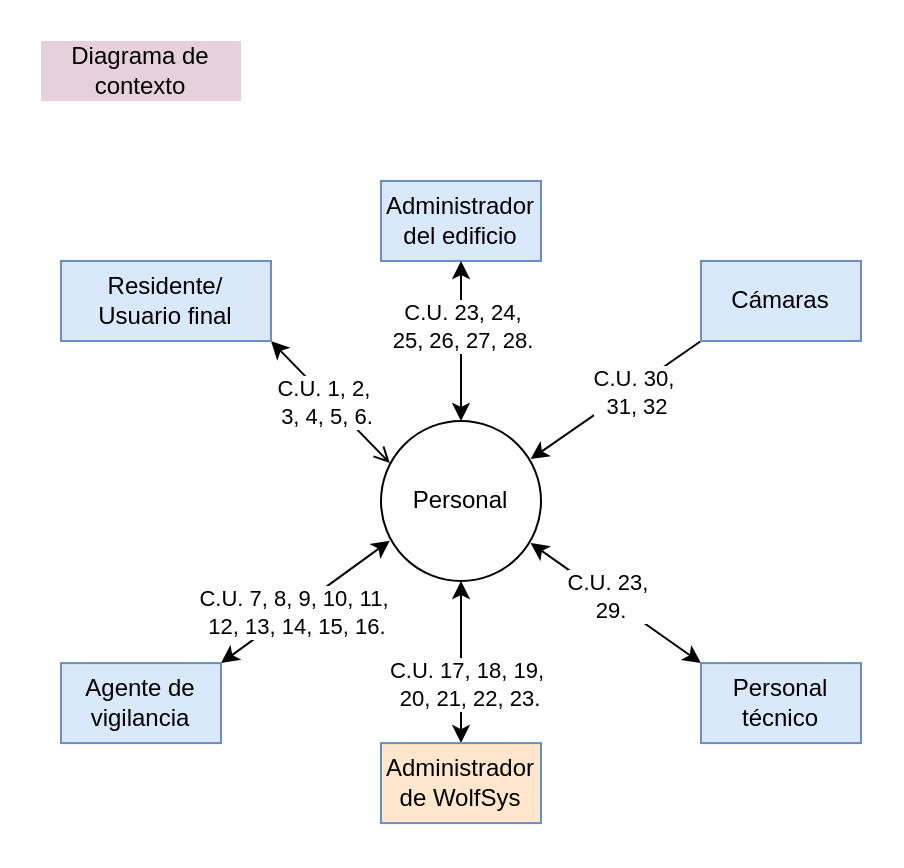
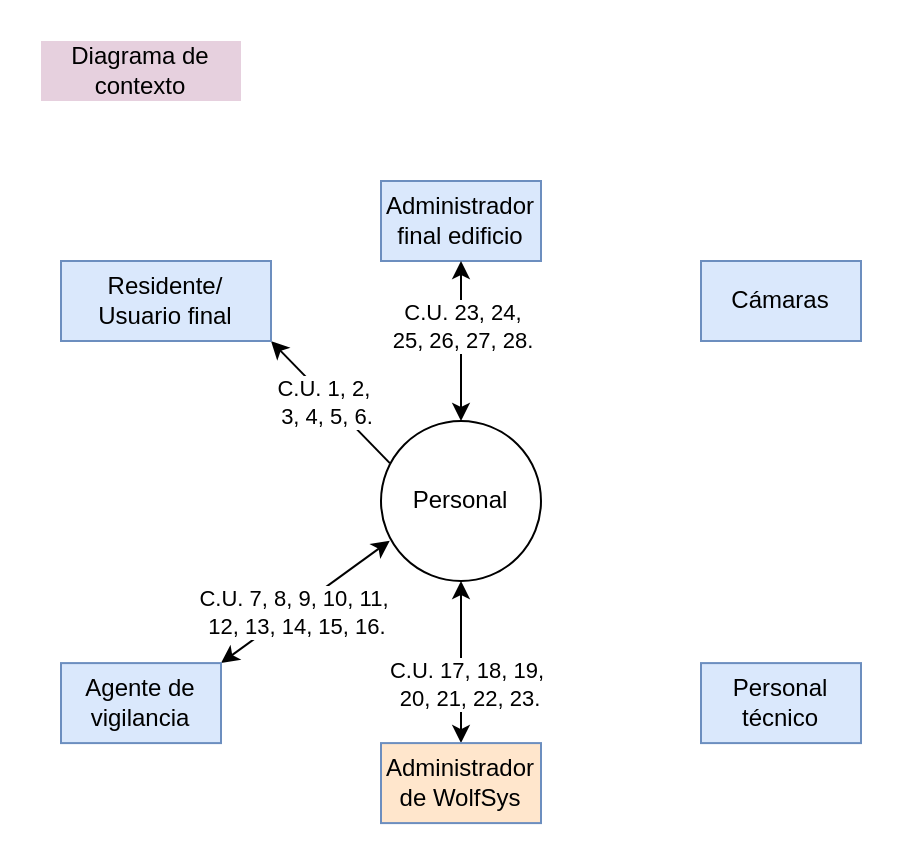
(461, 221) -> (461, 221)
(672, 361) -> none
(385, 458) -> (386, 459)
(570, 571) -> none
